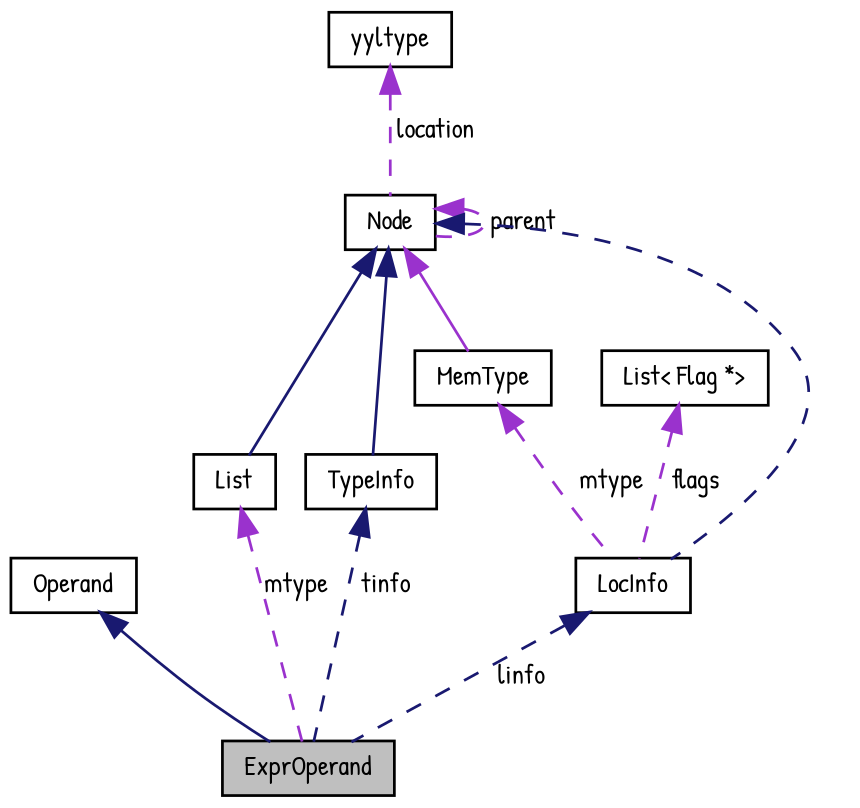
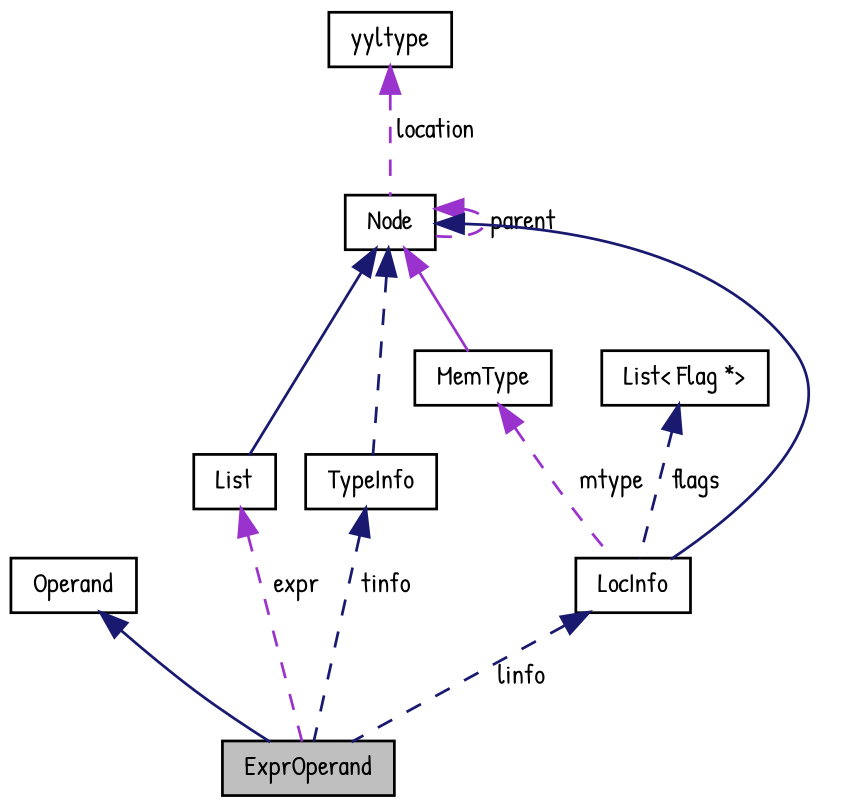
(761, 315) -> (761, 315)
(380, 366) -> (380, 366)
(656, 495) -> (656, 495)
(293, 585) -> (293, 585)
